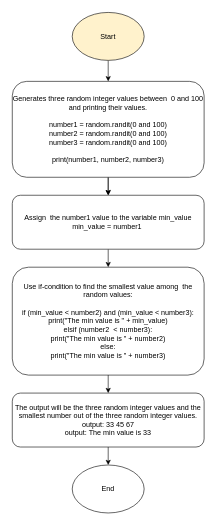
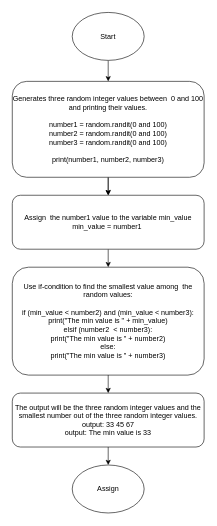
(108, 36) -> (108, 36)
(108, 489) -> (108, 489)
